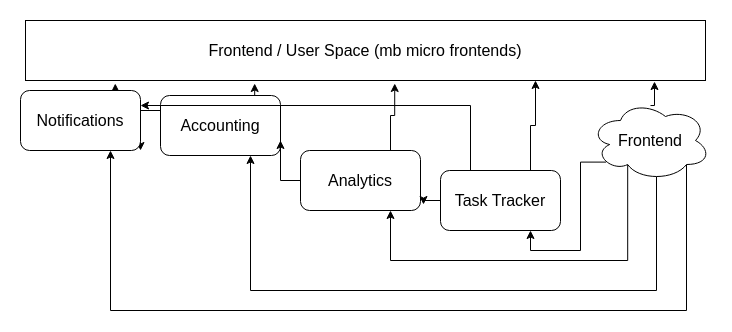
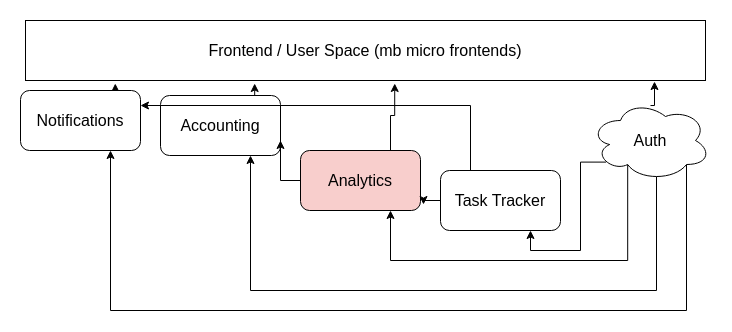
(151, 111) -> none
(531, 127) -> none
(651, 141) -> (651, 141)
(361, 181) -> (361, 181)
